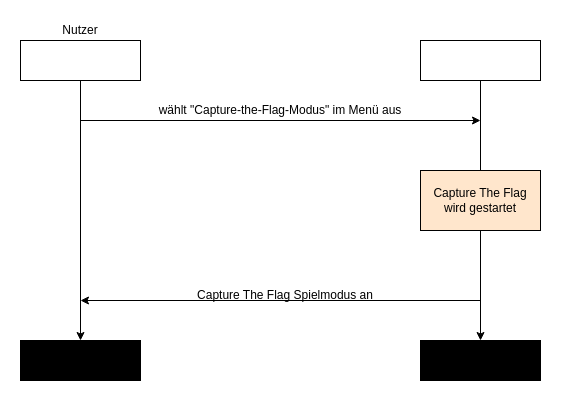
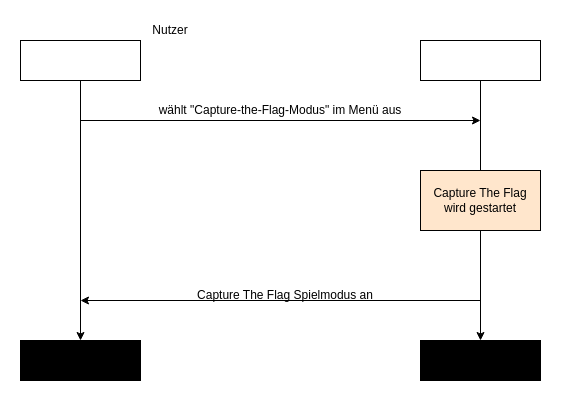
(81, 31) -> (171, 31)
